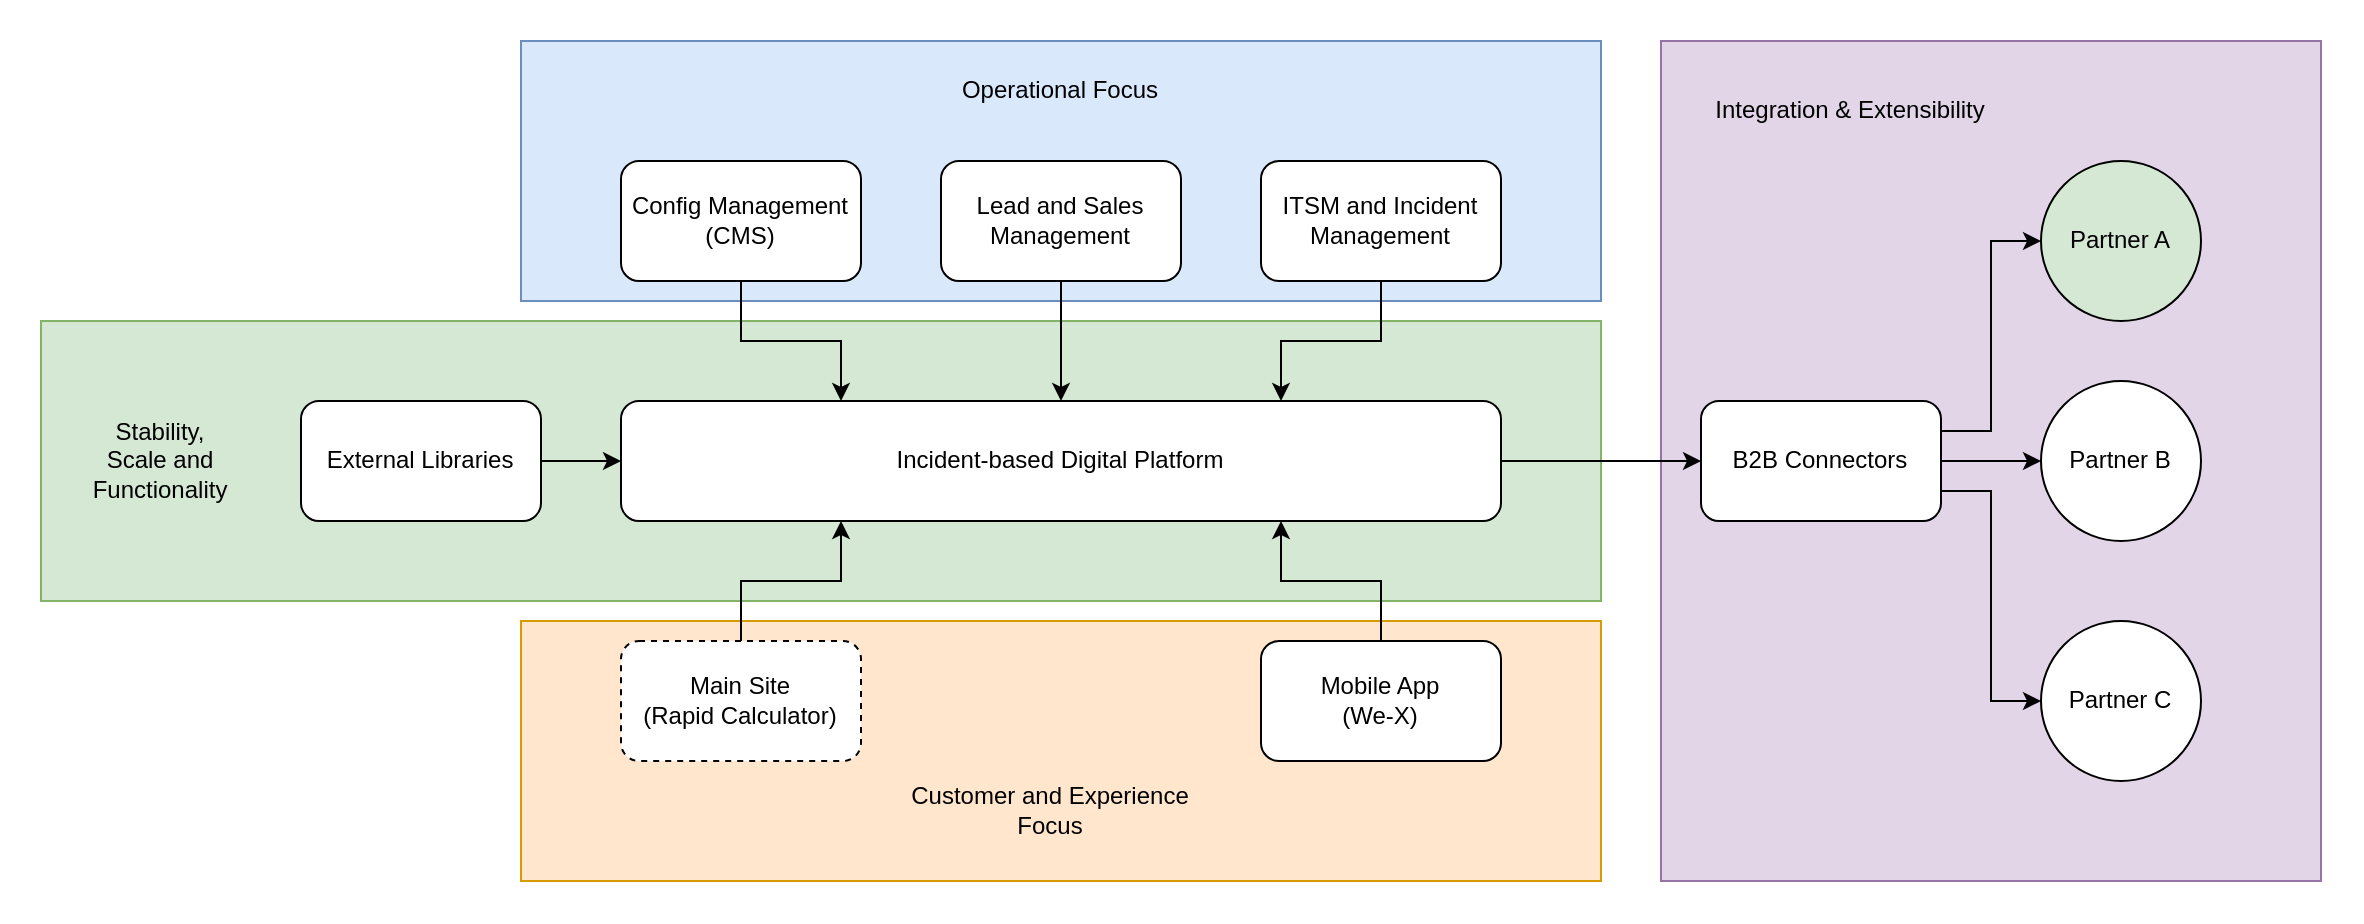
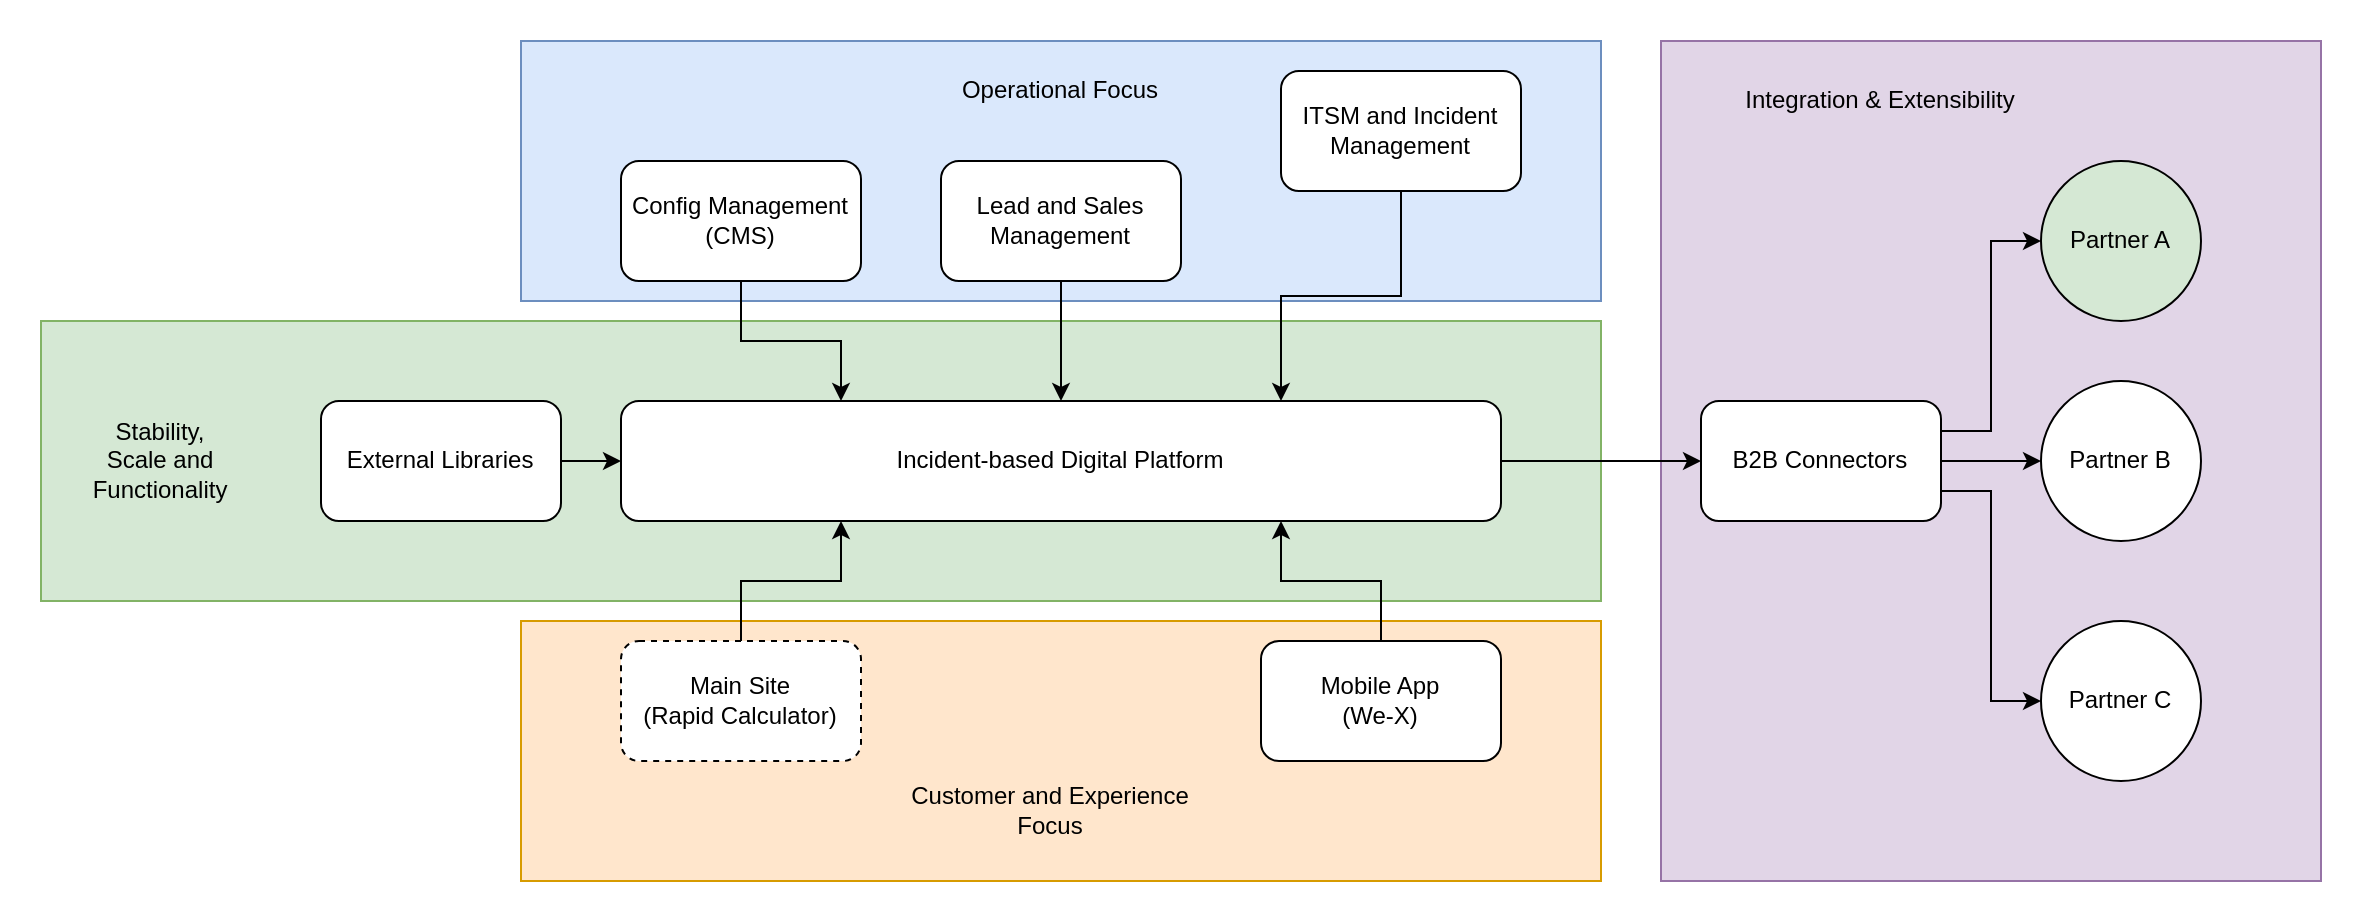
(1851, 111) -> (1881, 101)
(1381, 221) -> (1401, 131)
(421, 461) -> (441, 461)
